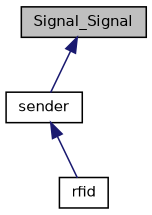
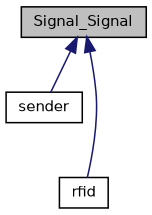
(67, 157) -> (96, 115)
